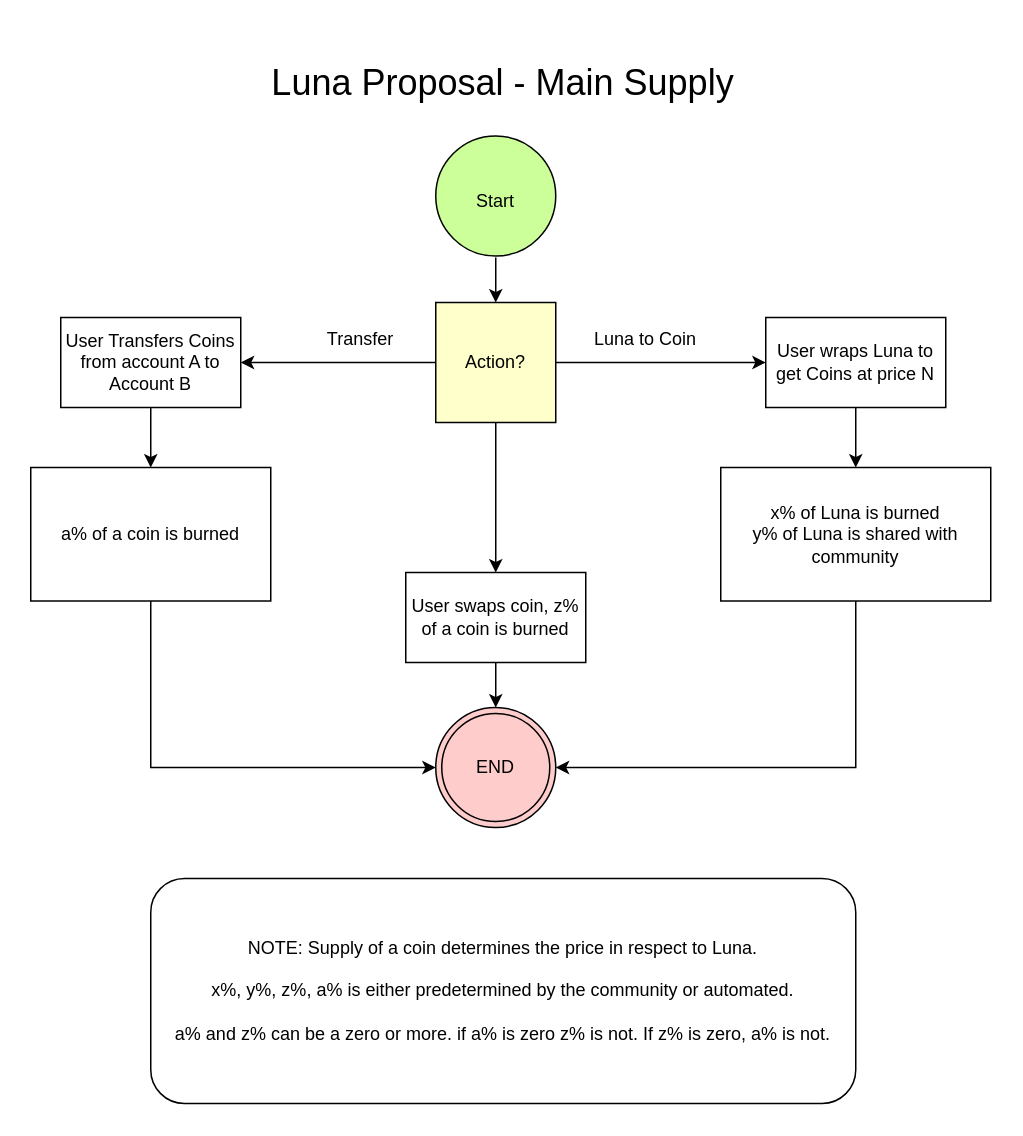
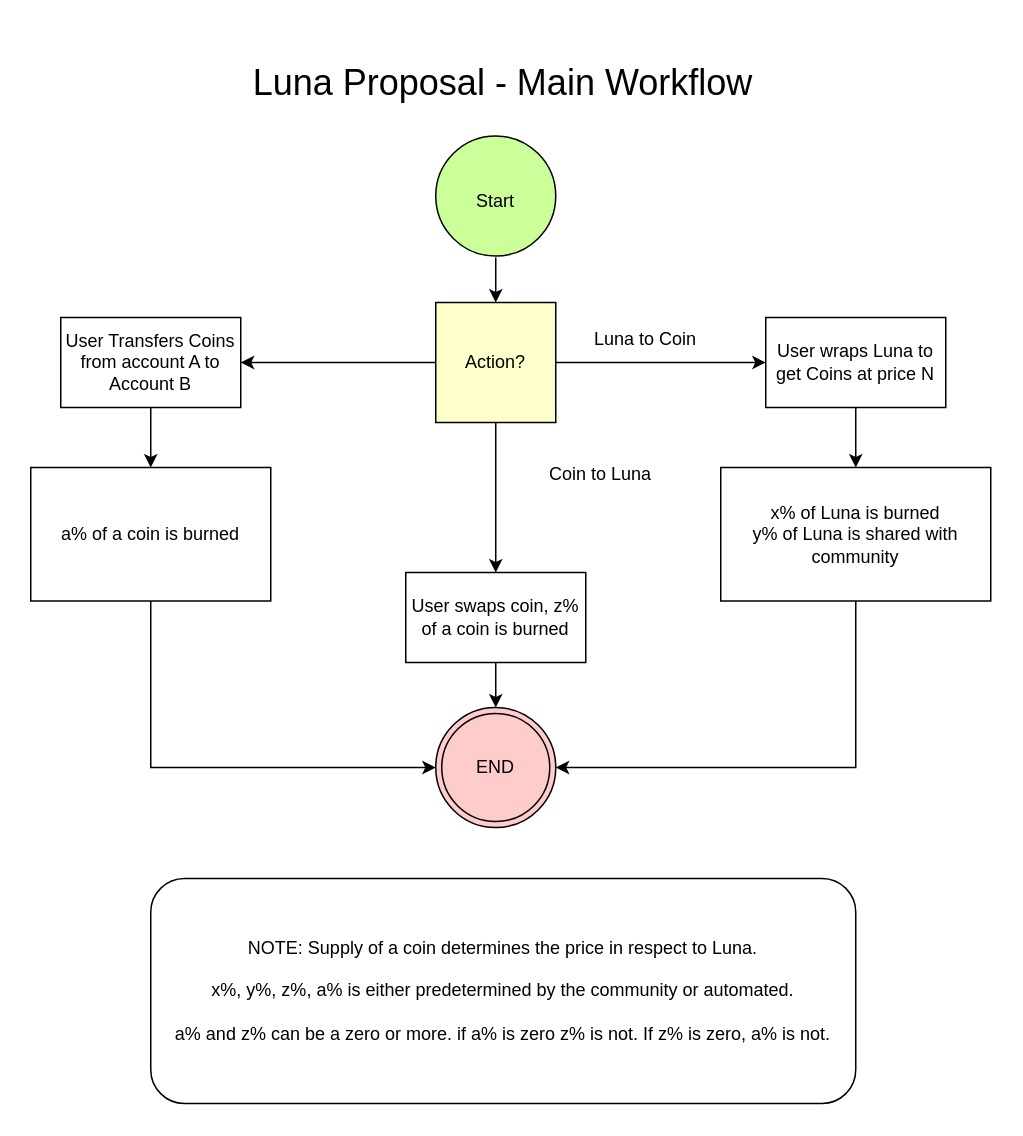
(503, 83) -> (503, 83)
(361, 340) -> none
none -> (601, 475)
